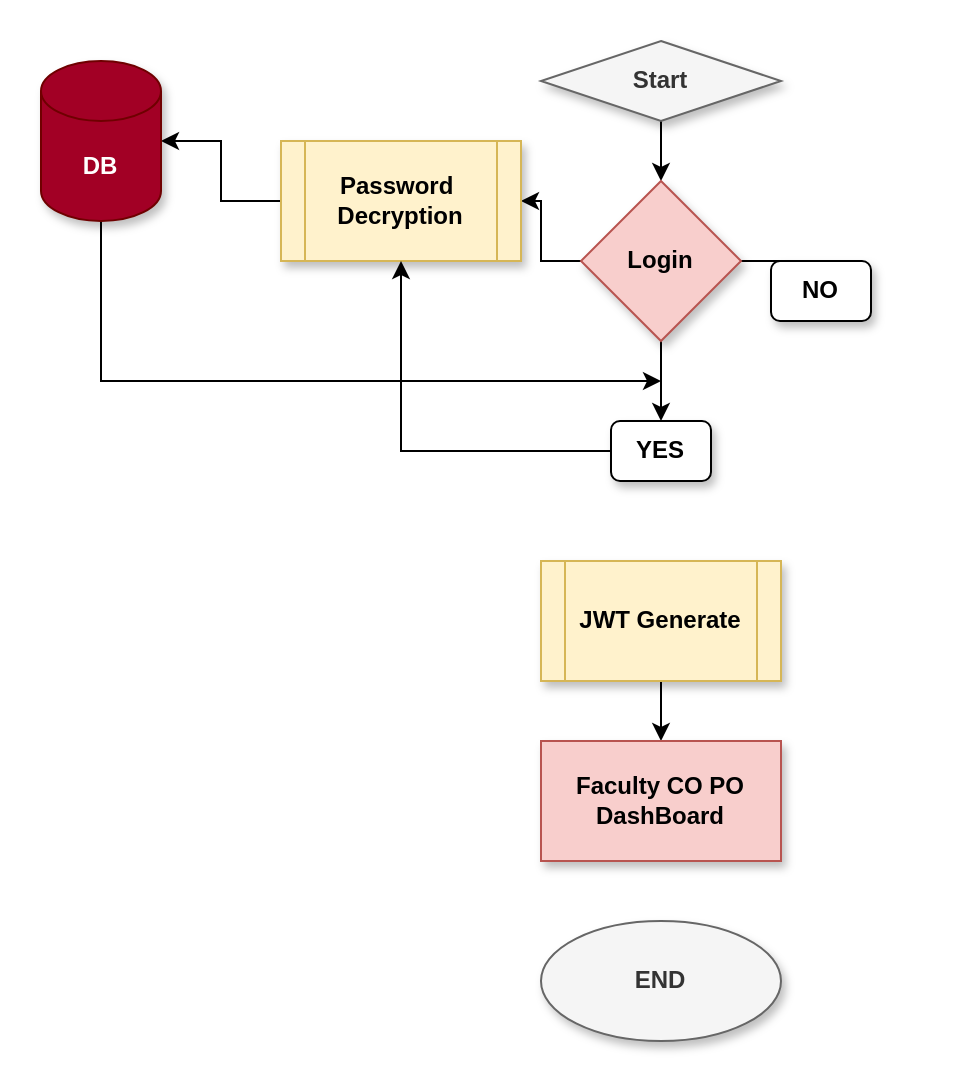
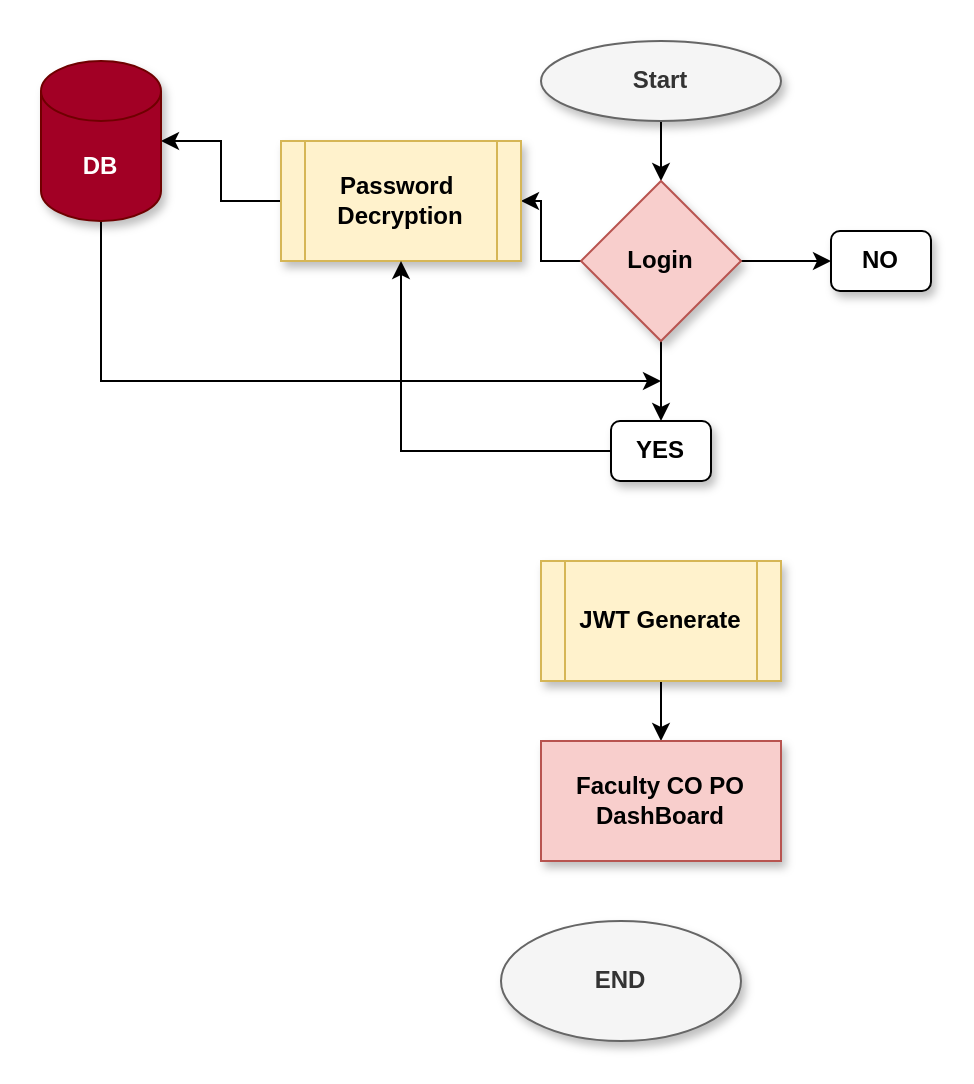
(661, 81) -> (661, 81)
(821, 291) -> (881, 261)
(661, 981) -> (621, 981)
